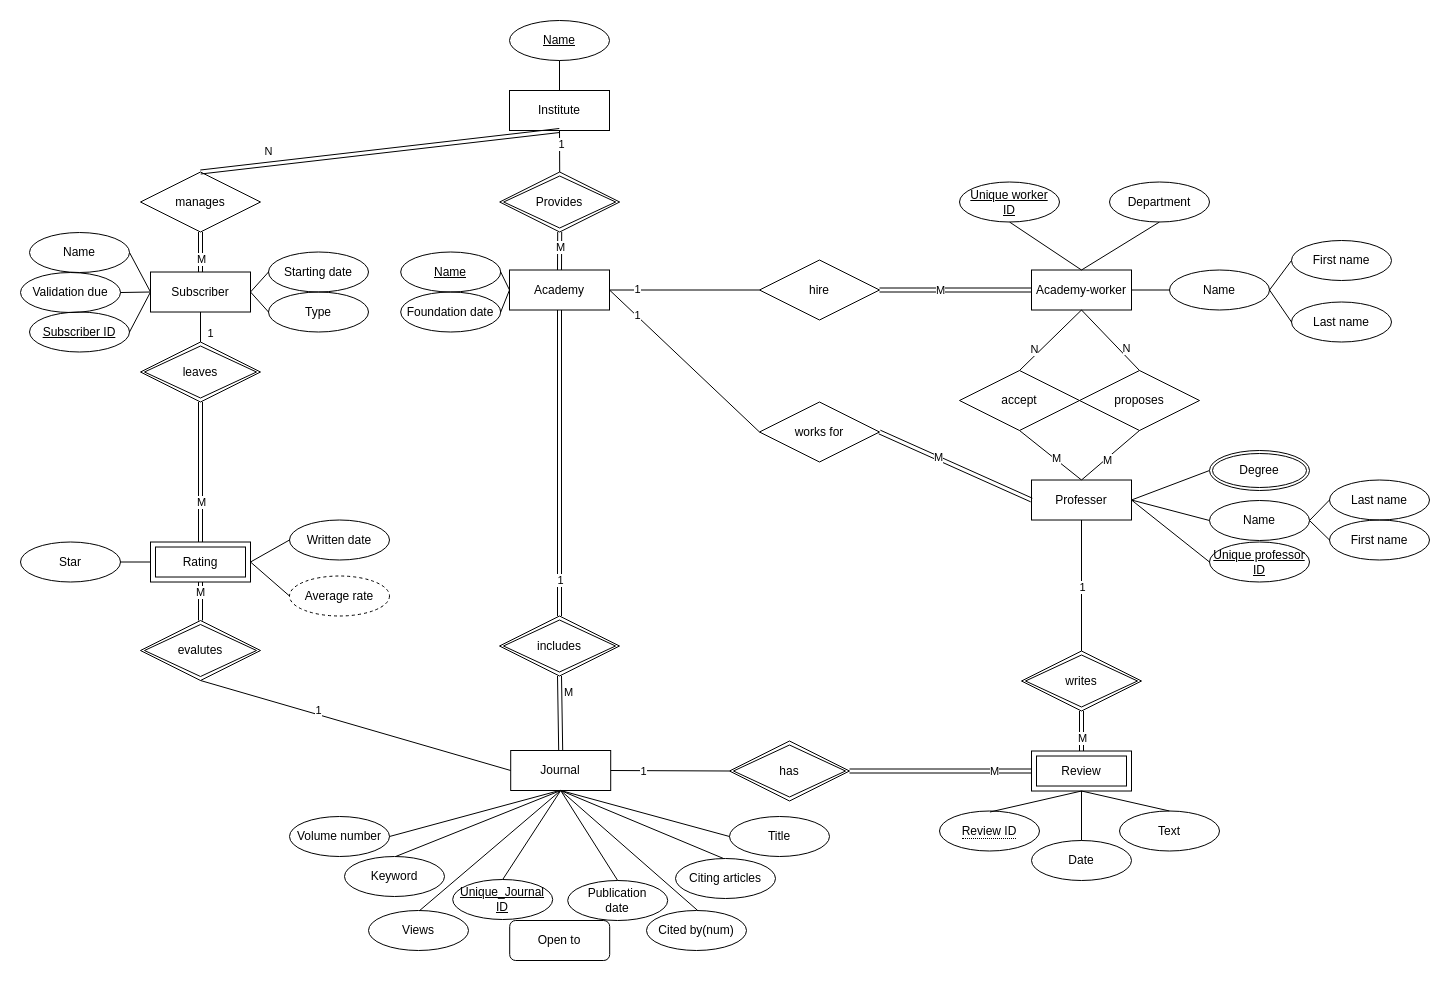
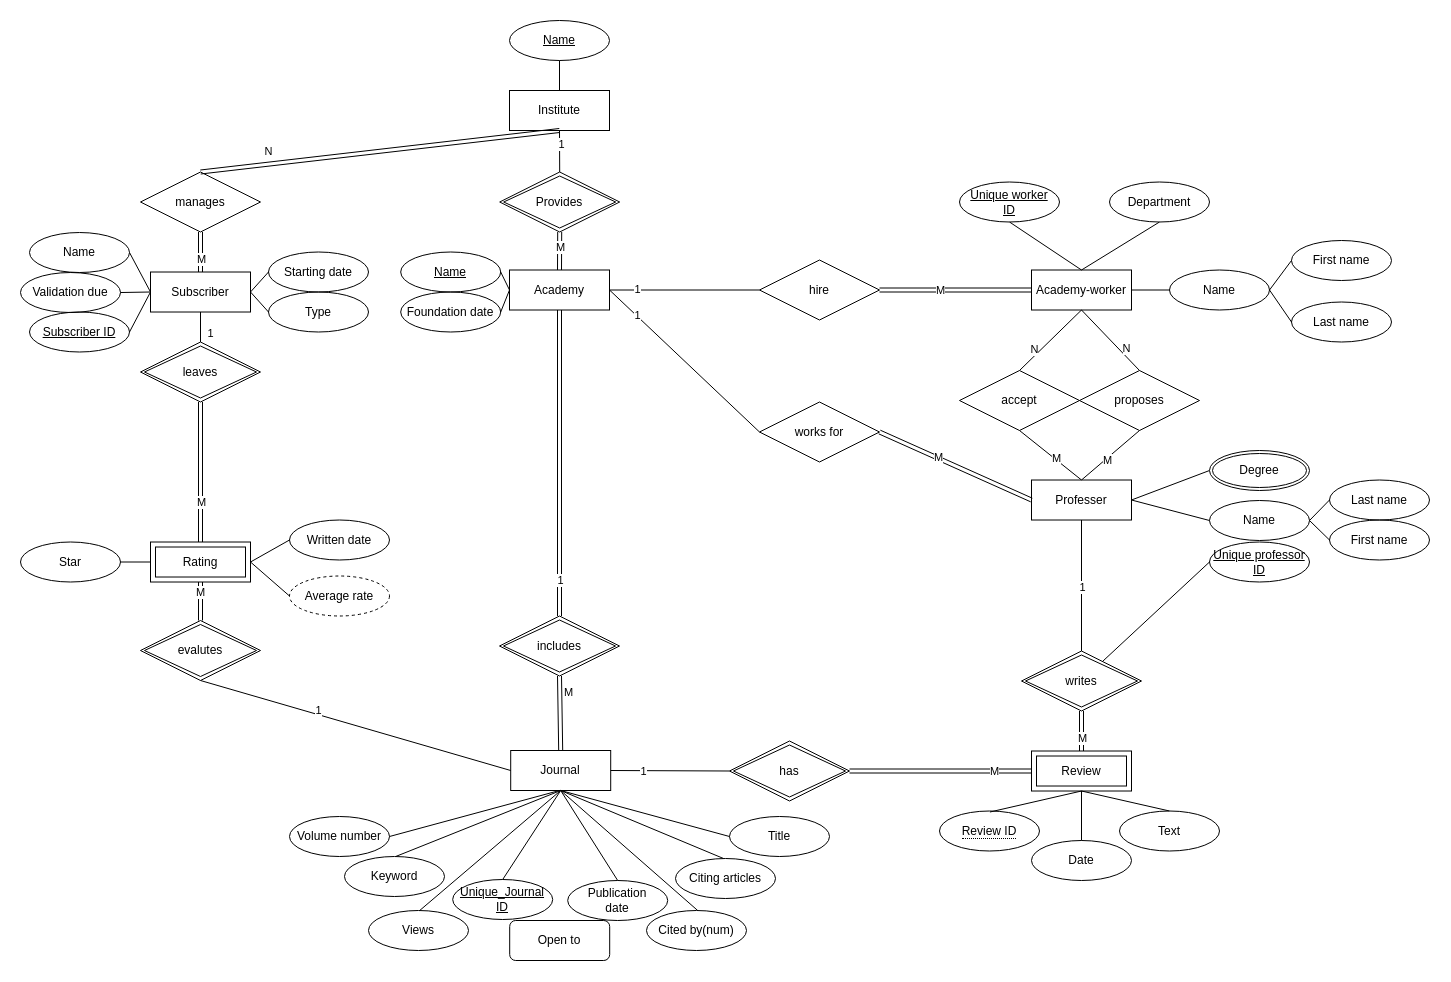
(1172, 532) -> (1156, 612)
